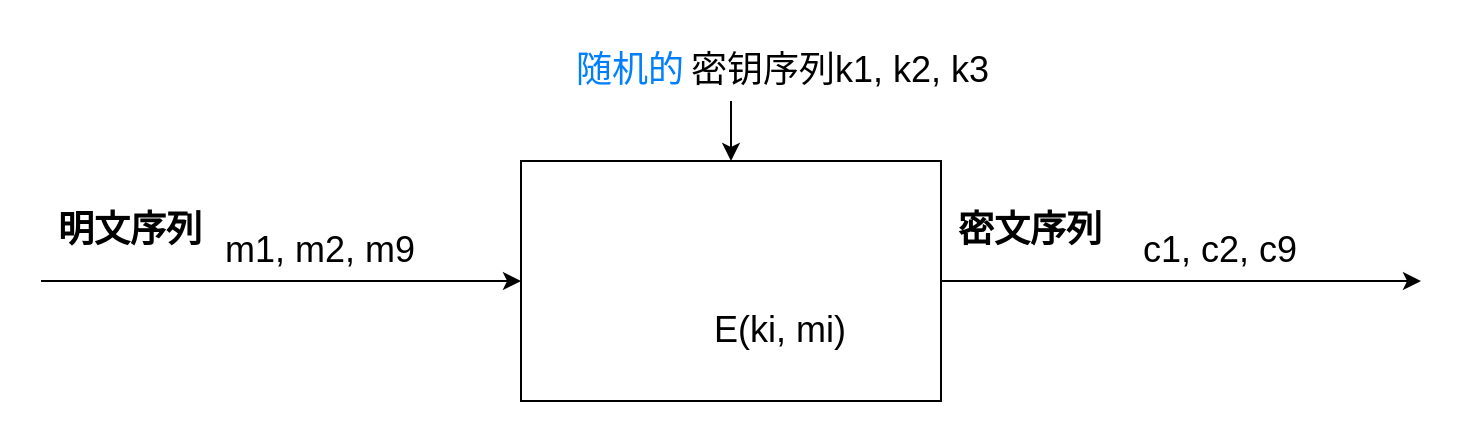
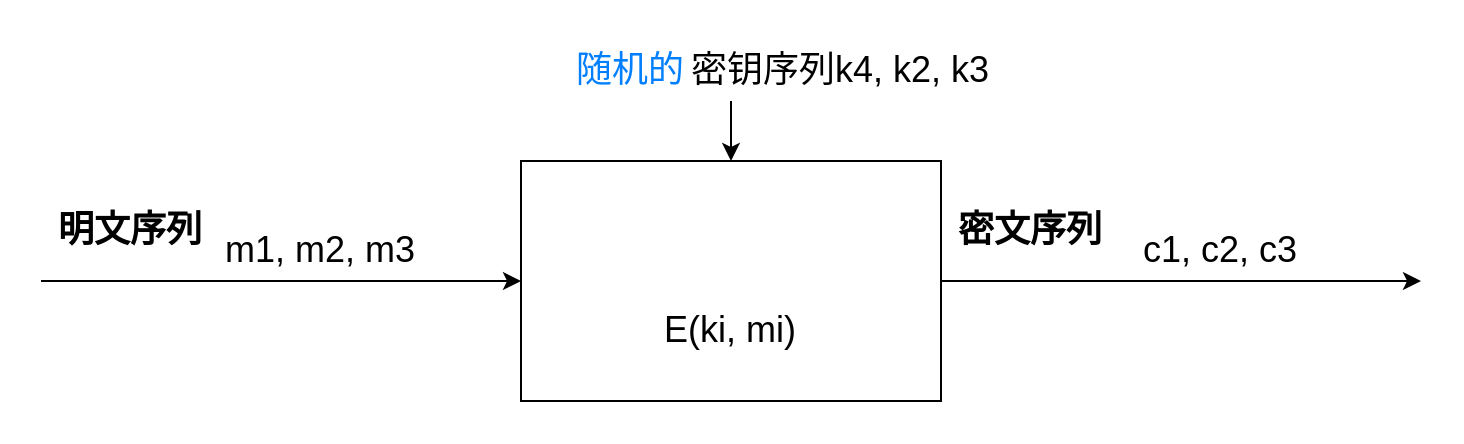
(841, 71) -> (841, 71)
(321, 251) -> (321, 251)
(1221, 251) -> (1221, 251)
(781, 331) -> (731, 331)
